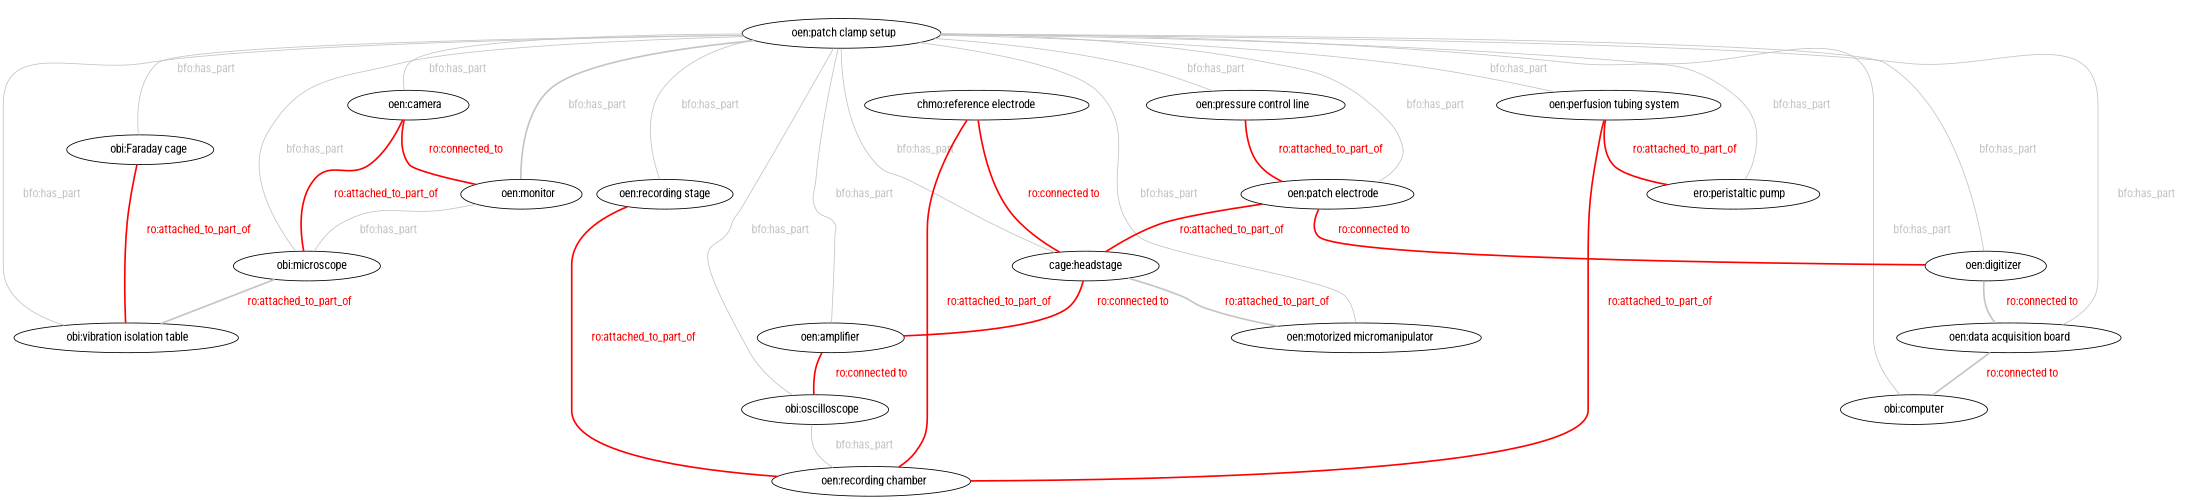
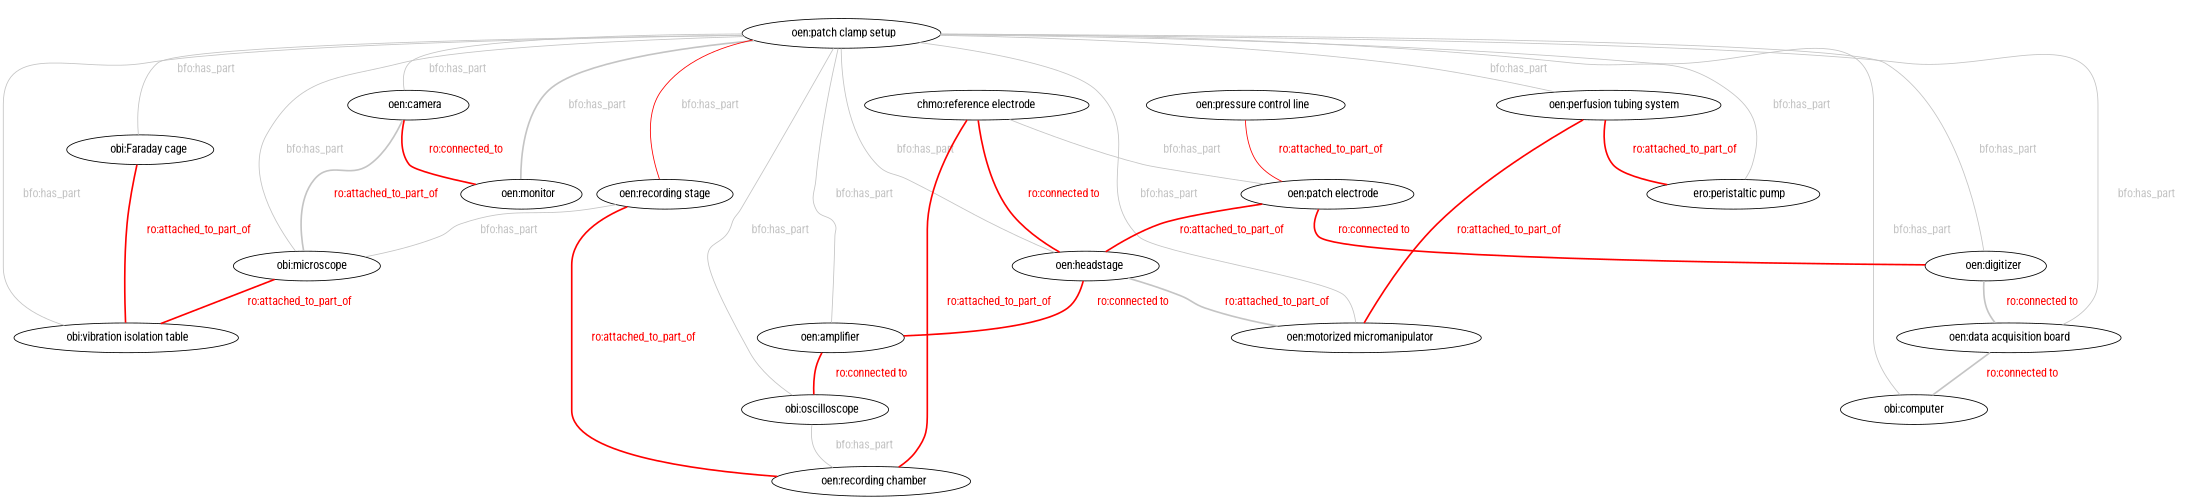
(1211, 53) -> (1134, 162)
(1076, 54) -> none
(666, 85) -> (666, 85)
(1254, 157) -> (1254, 157)
(332, 170) -> (332, 170)
(388, 211) -> (487, 217)
(1086, 266) -> (1086, 266)
(218, 302) -> (218, 302)
(1431, 461) -> (1458, 205)
